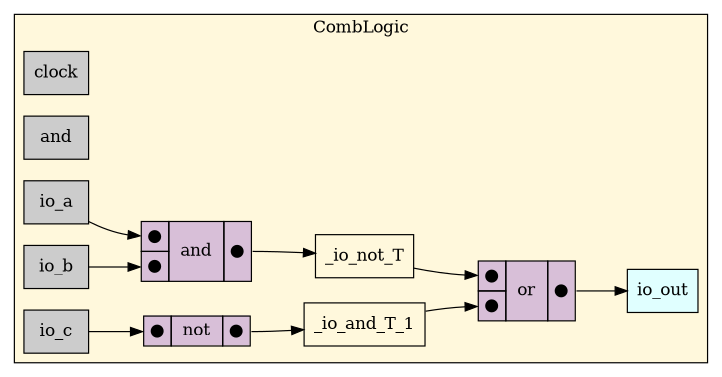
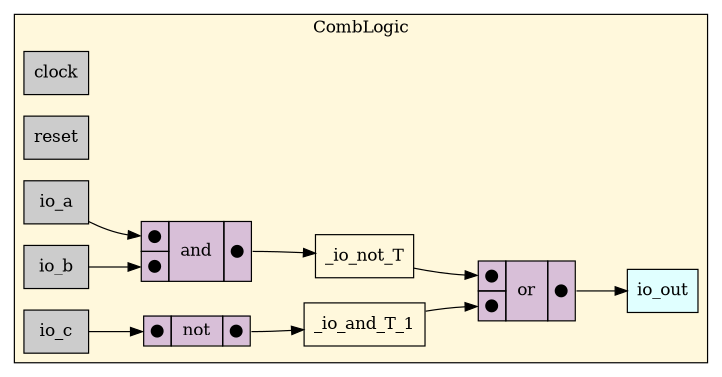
(56, 138) -> (56, 138)
